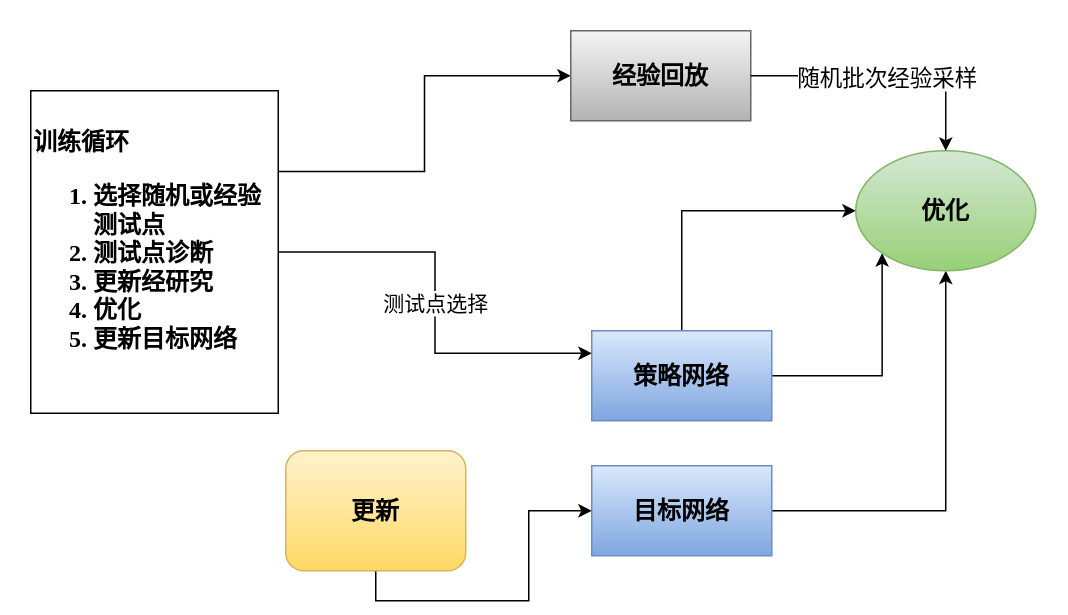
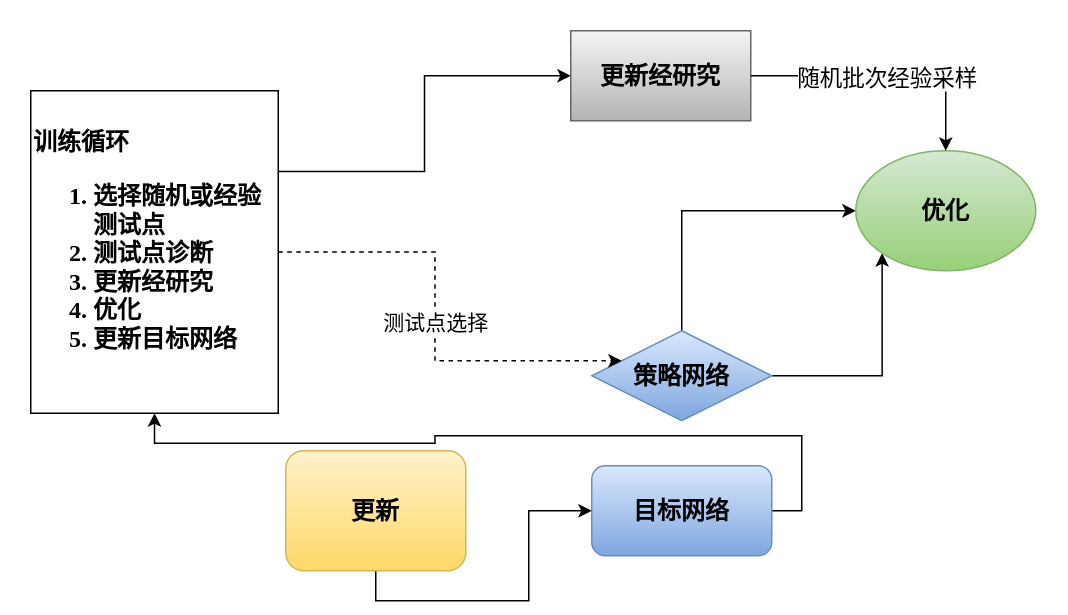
(661, 76) -> (661, 76)
(435, 299) -> (435, 318)
(682, 376) -> (682, 376)
(946, 470) -> (504, 436)
(682, 511) -> (682, 511)
